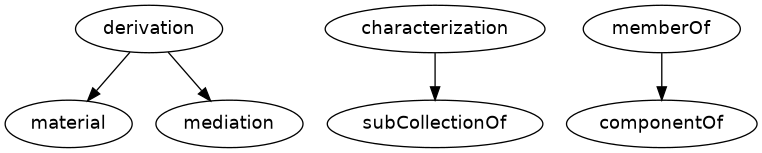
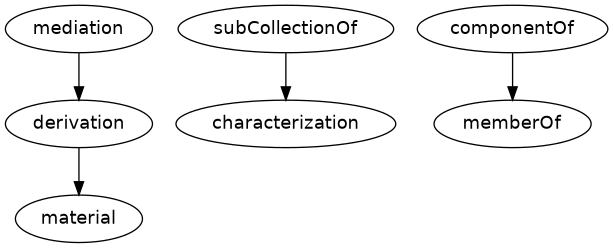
(435, 70) -> (286, 70)
(662, 70) -> (513, 70)
(185, 71) -> (79, 70)
